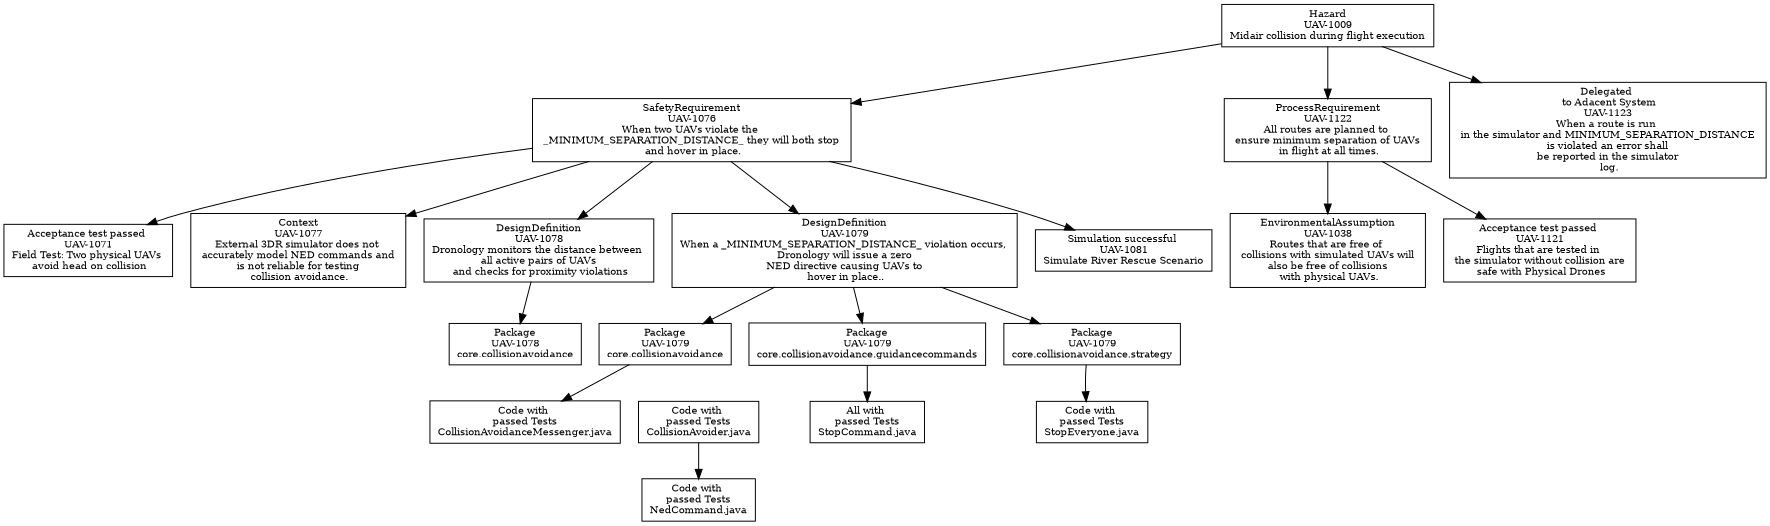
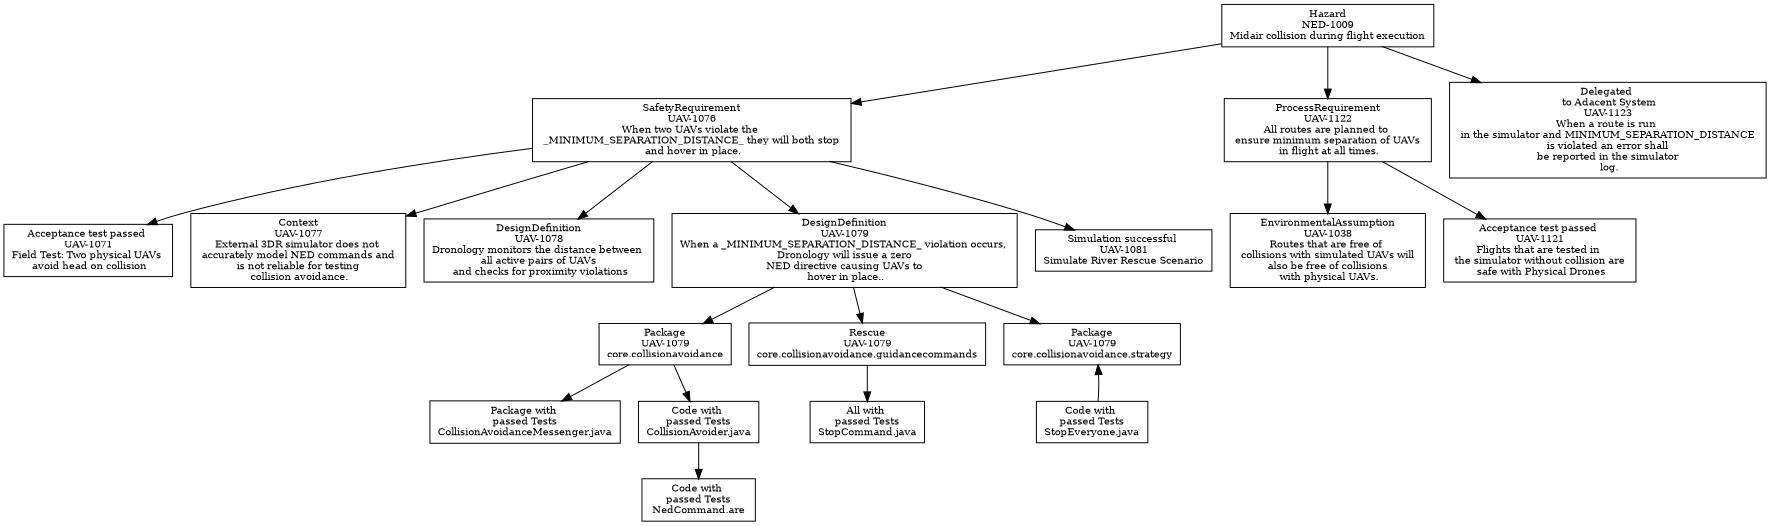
(1328, 26) -> (1328, 26)
(515, 344) -> none
(867, 344) -> (867, 344)
(1086, 378) -> (1099, 388)
none -> (680, 379)
(525, 422) -> (525, 422)
(699, 500) -> (699, 500)
